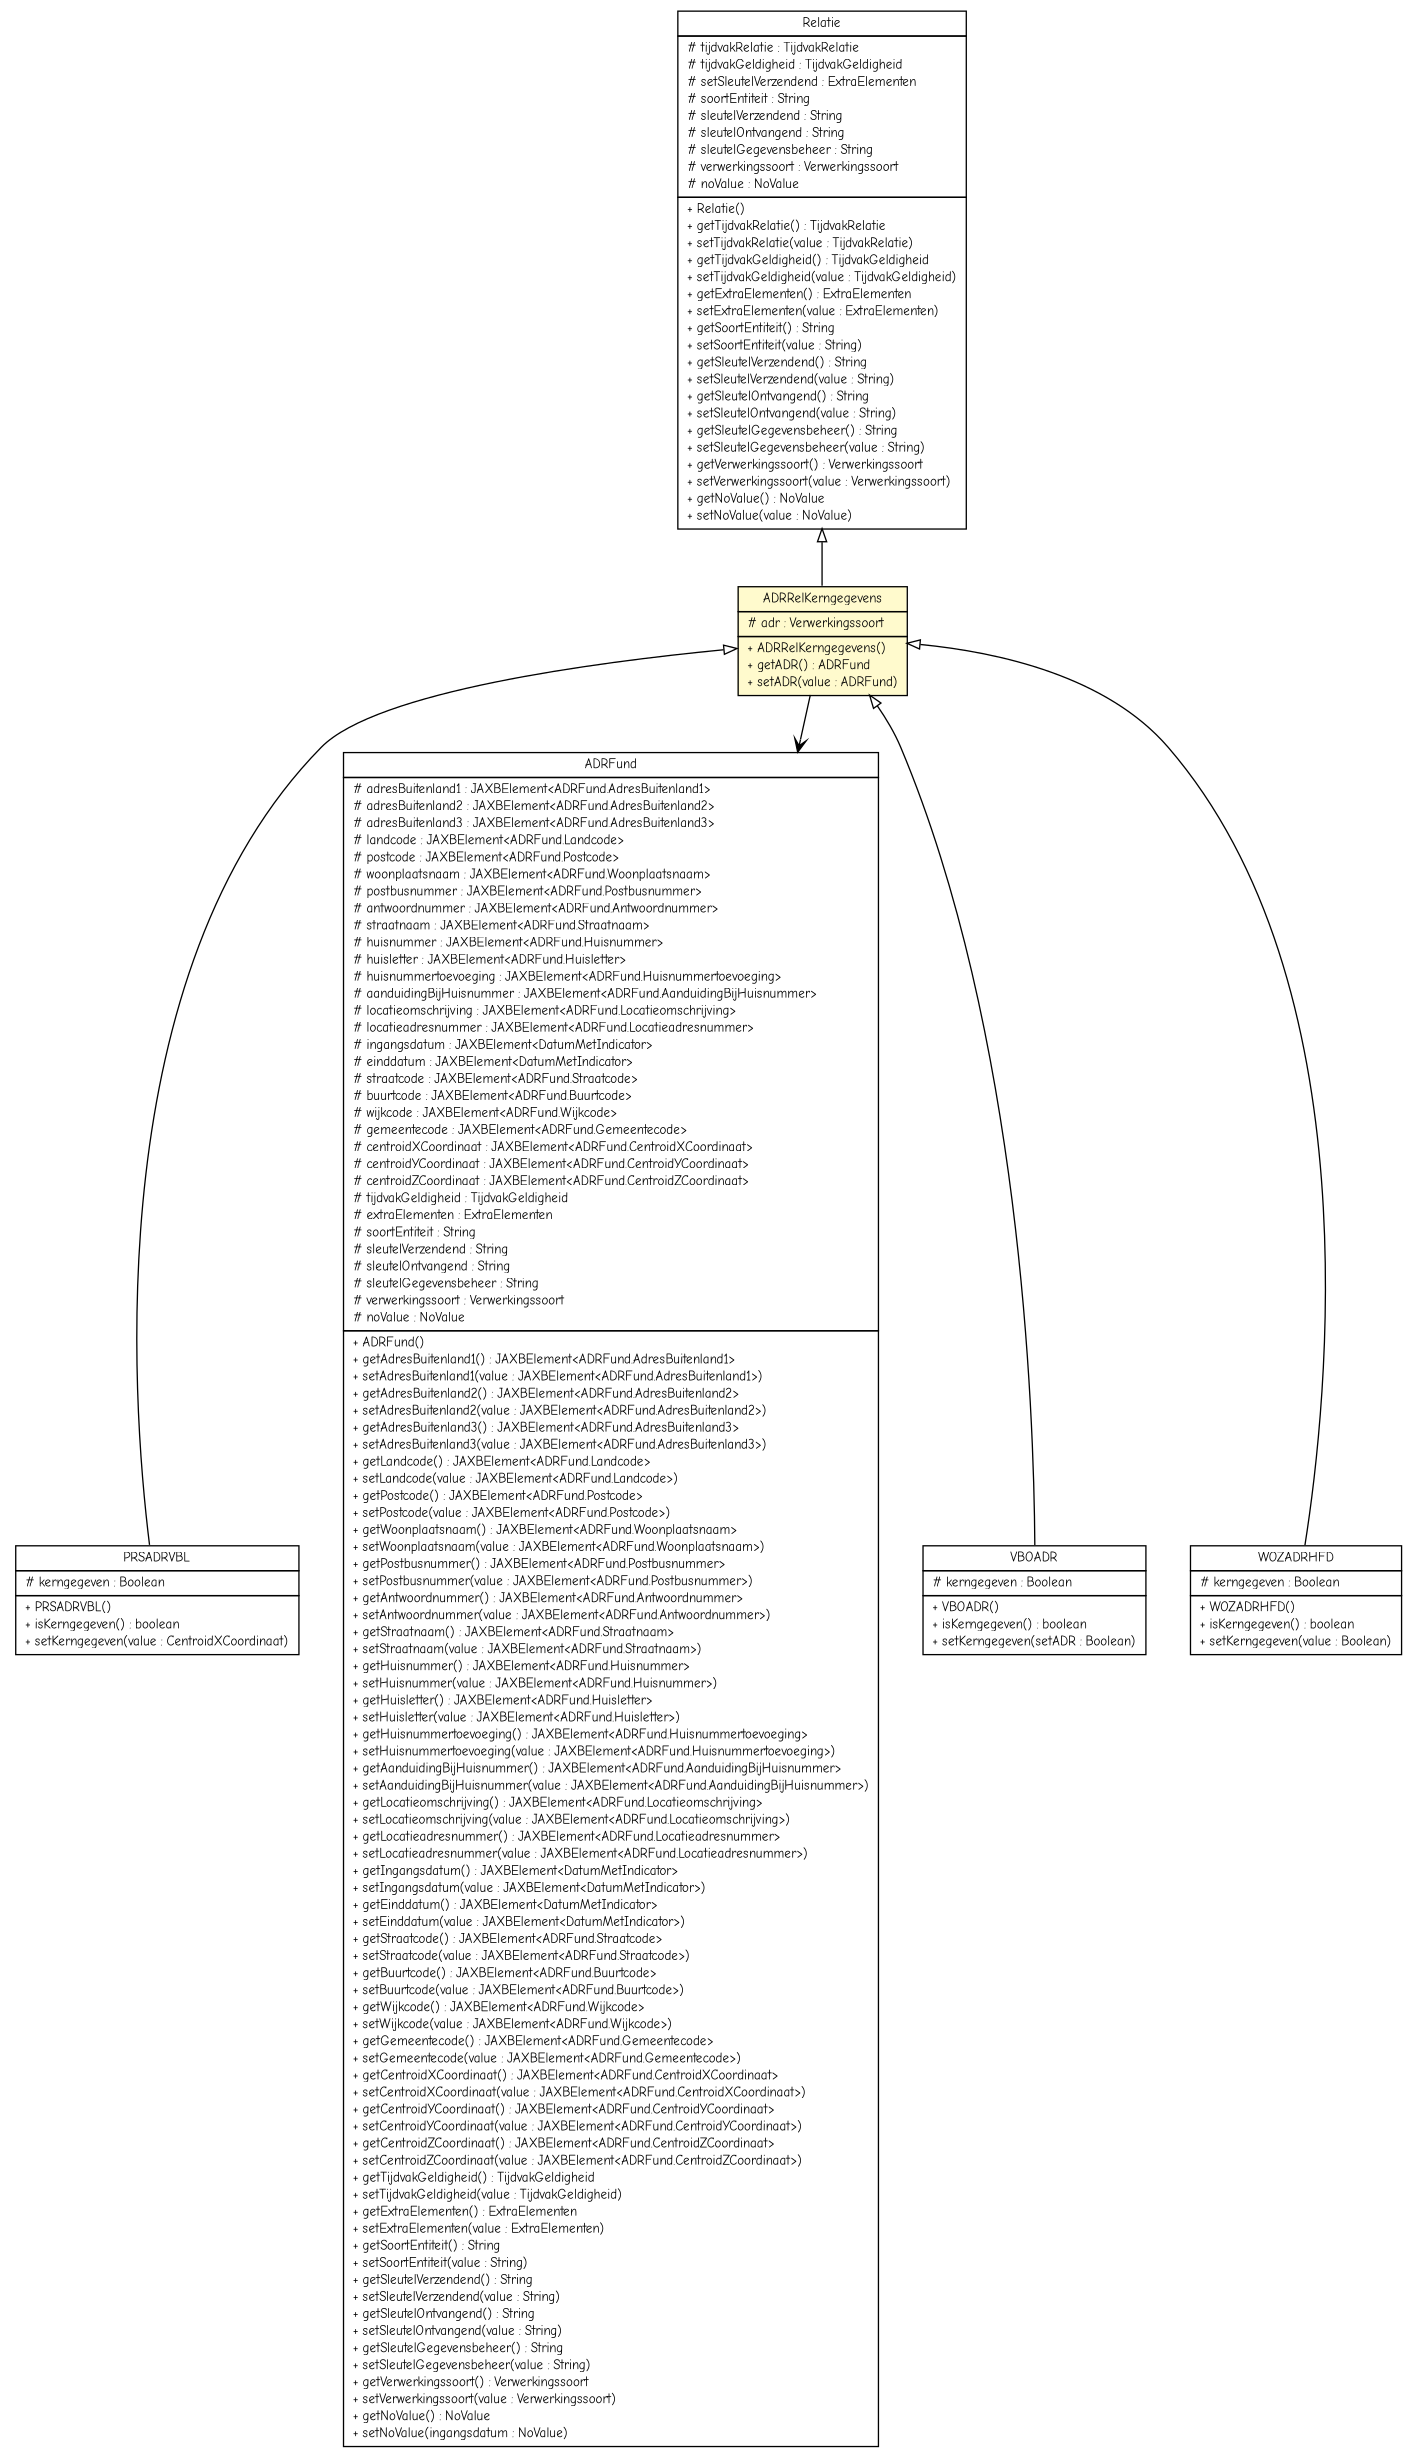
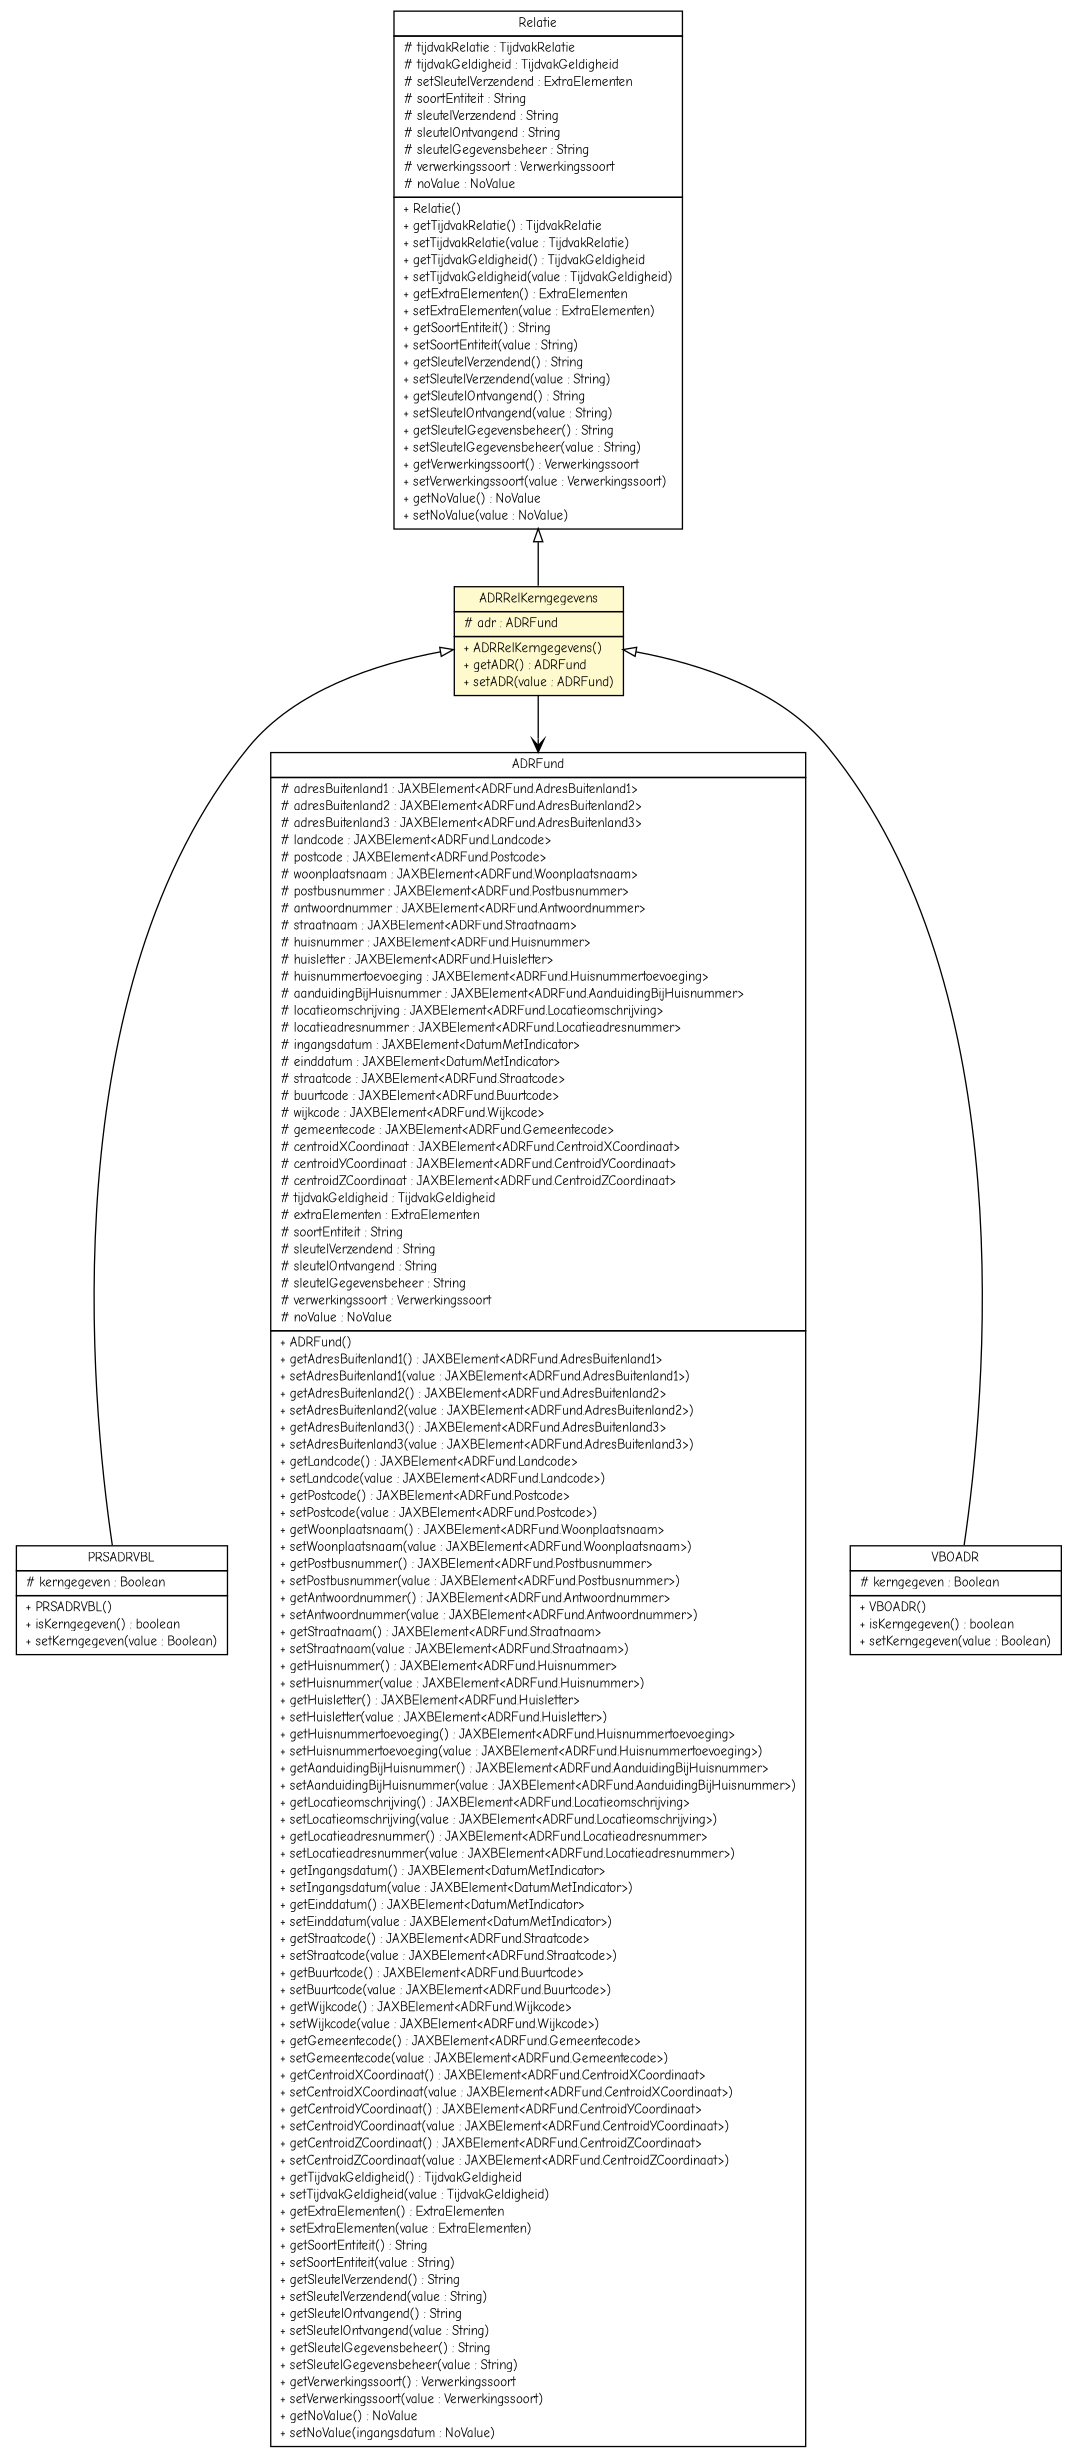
(816, 623) -> (511, 623)
(1295, 1600) -> none
(157, 1642) -> (122, 1642)
(1034, 1642) -> (956, 1642)
